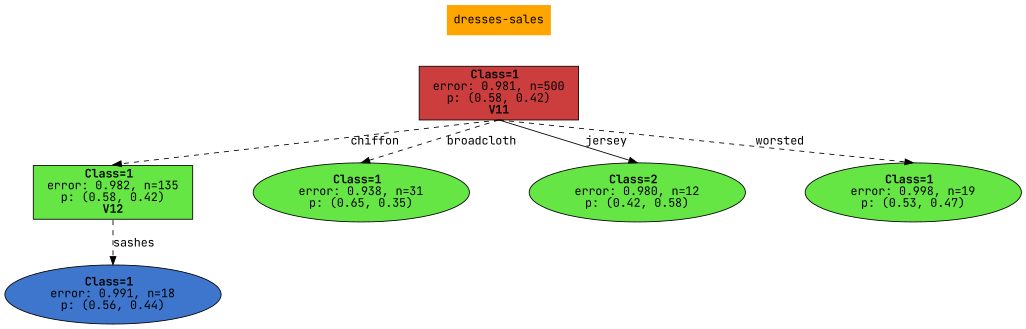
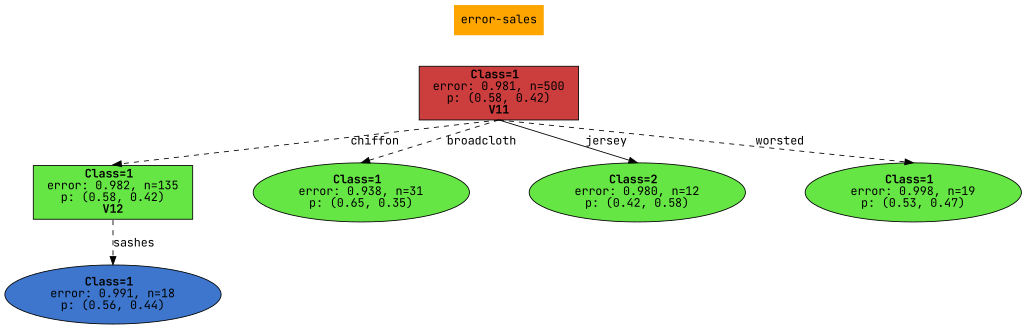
(499, 20) -> (499, 20)
